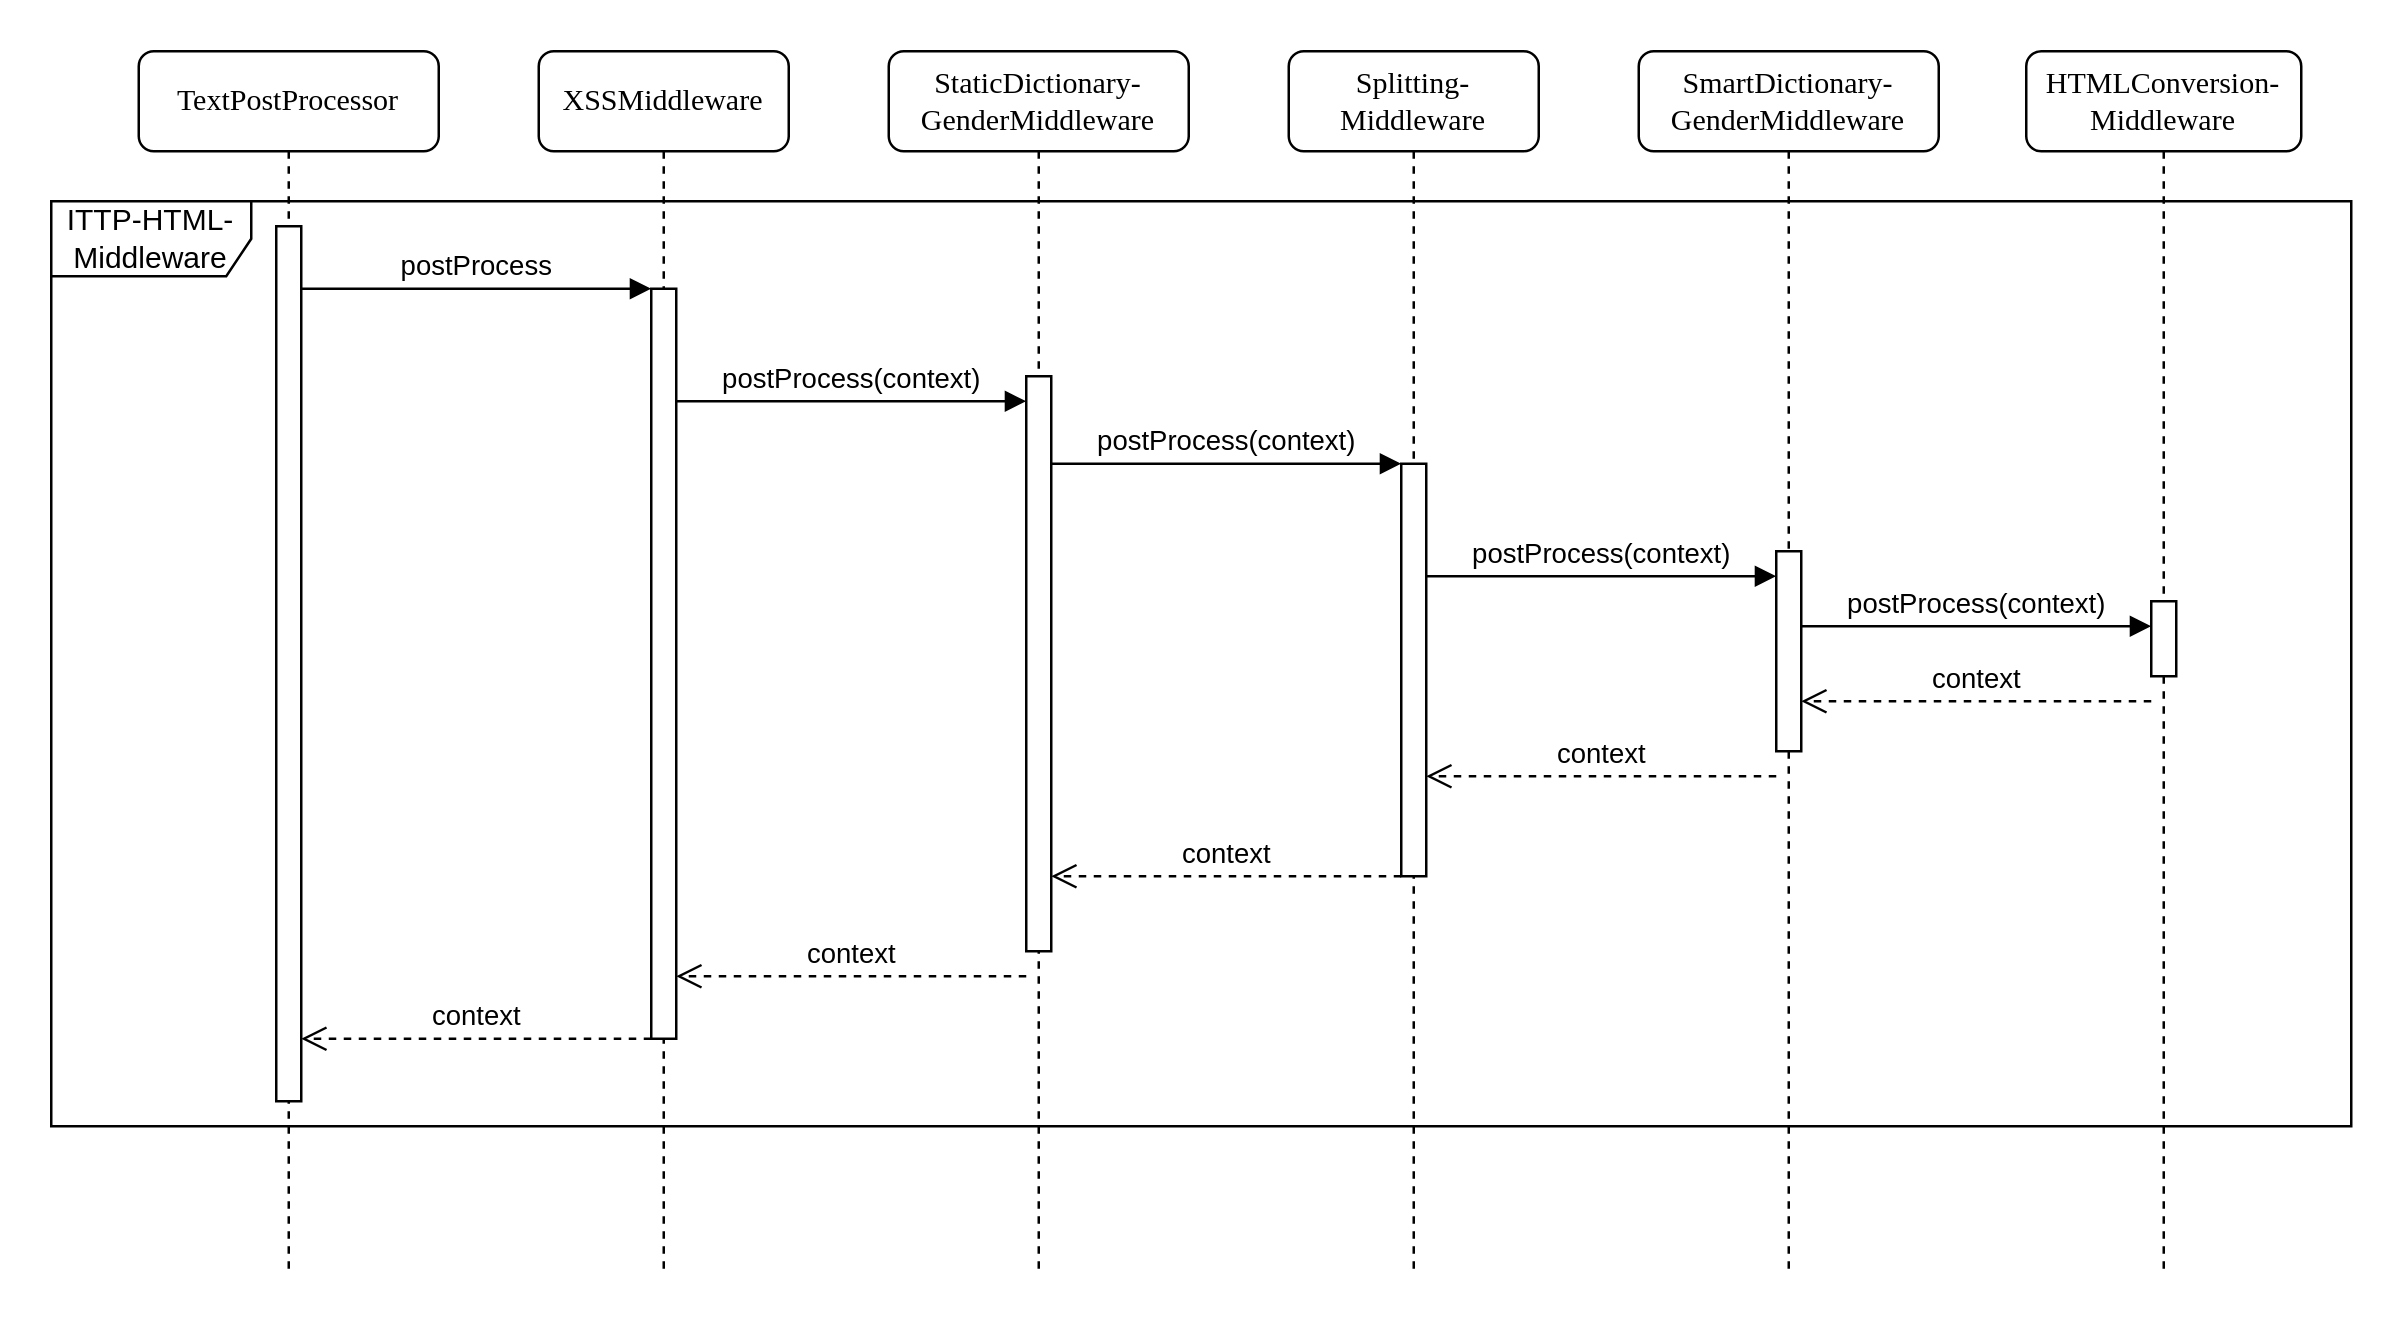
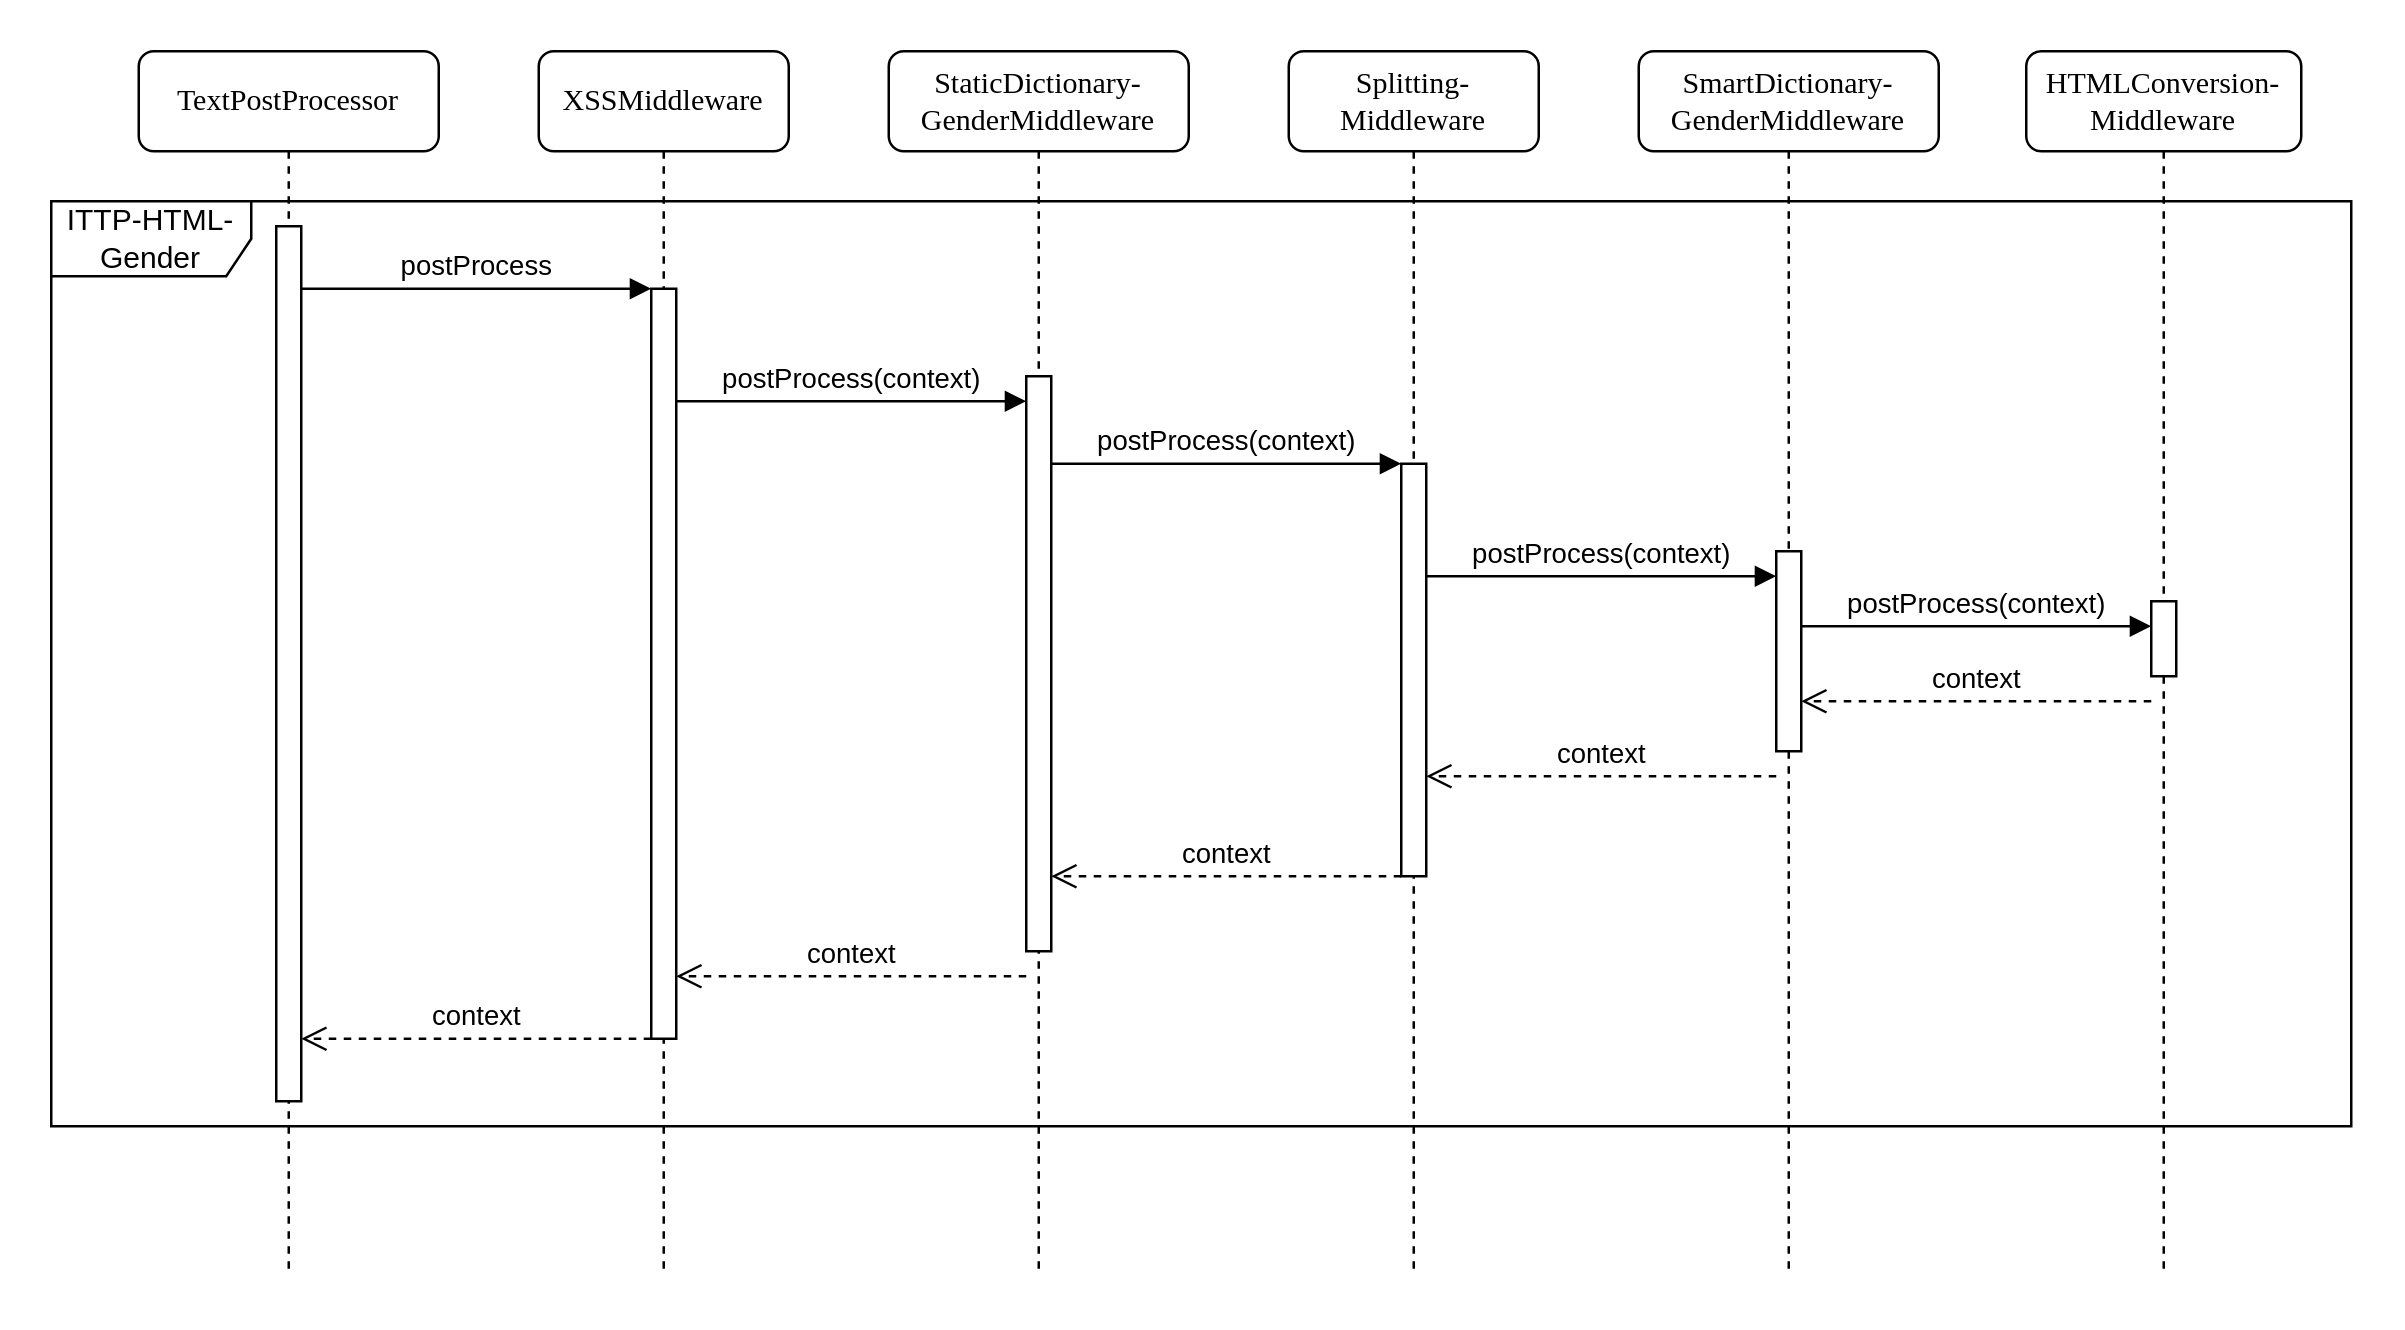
(151, 239) -> (151, 239)
